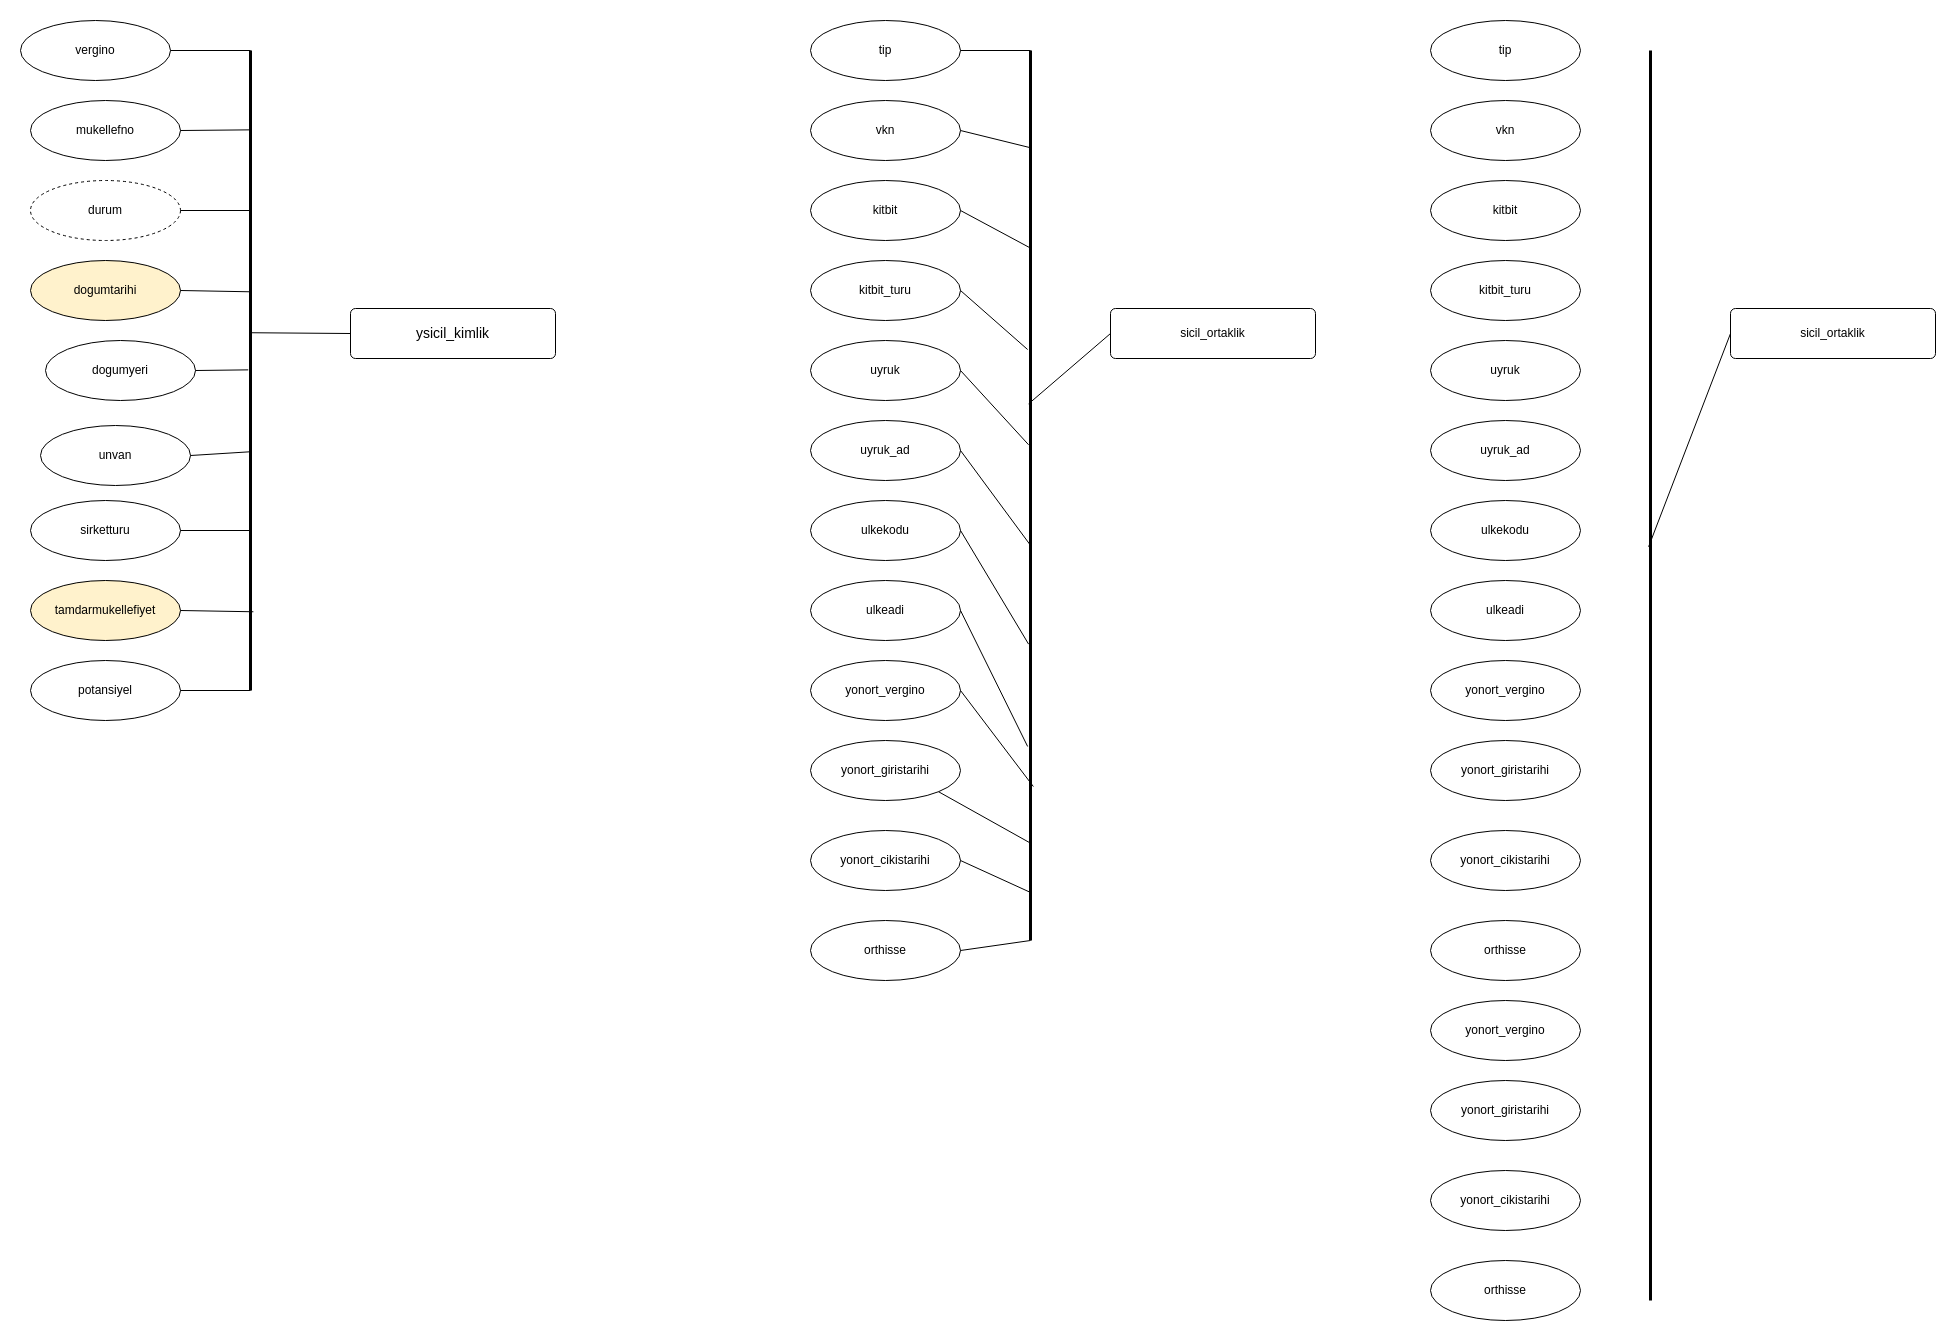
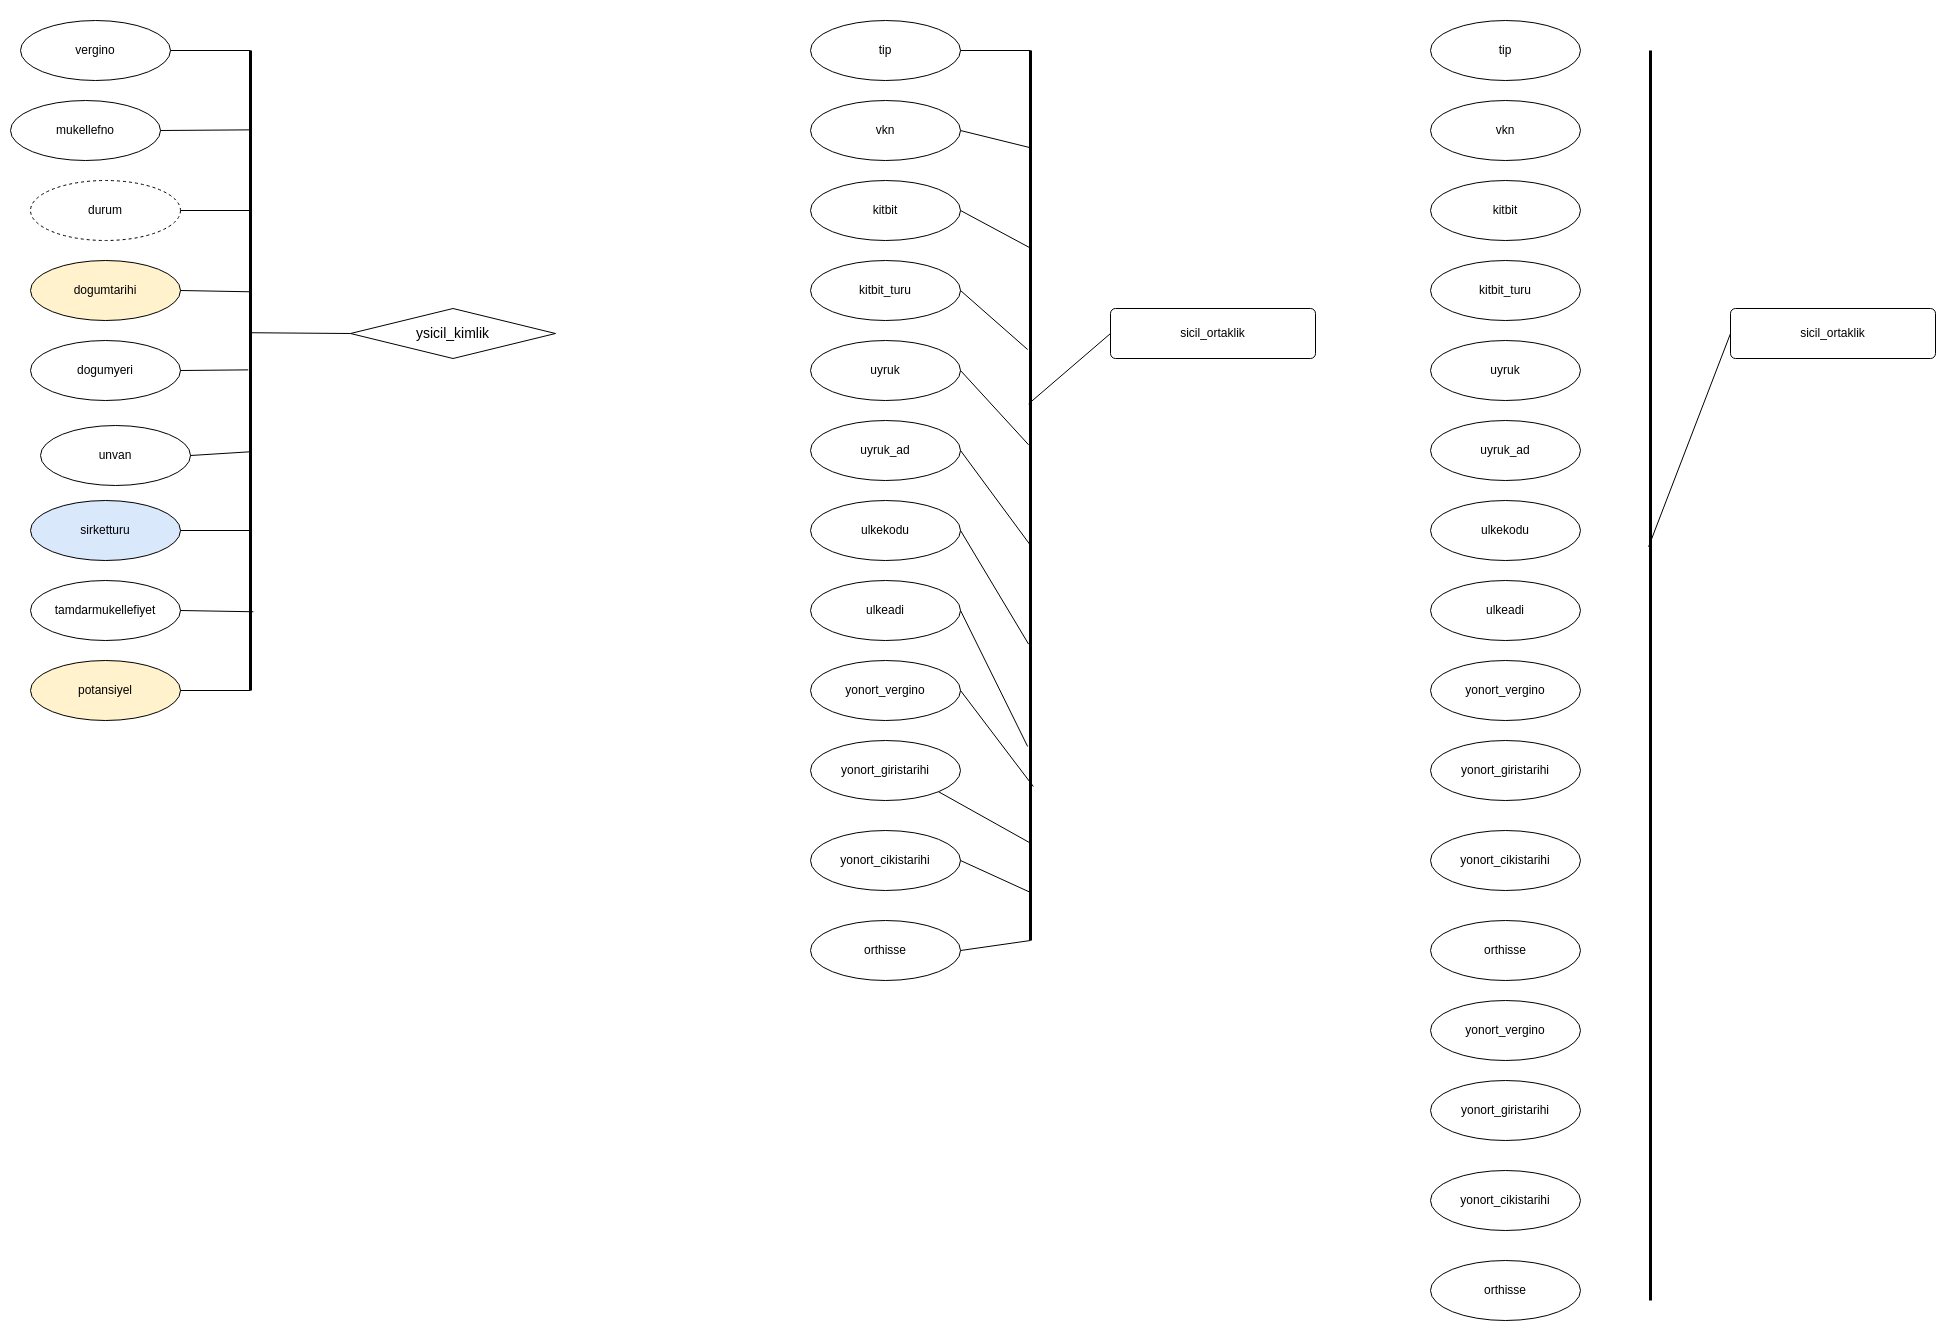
(106, 131) -> (86, 131)
(453, 334) -> (453, 334)
(121, 371) -> (106, 371)
(106, 531) -> (106, 531)
(106, 611) -> (106, 611)
(106, 691) -> (106, 691)
